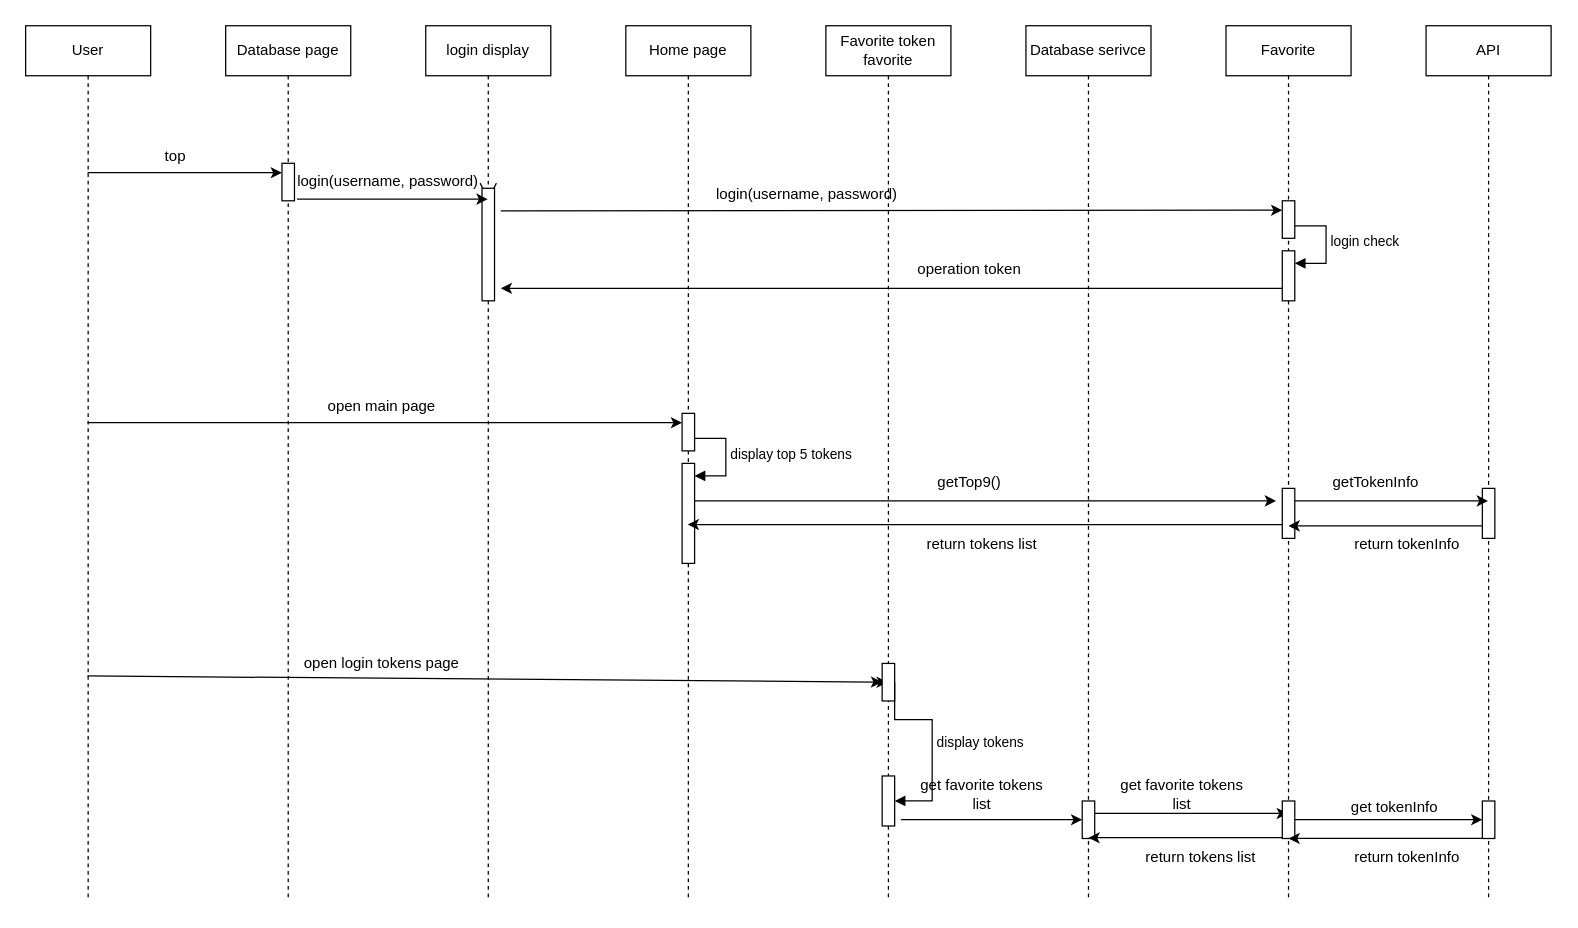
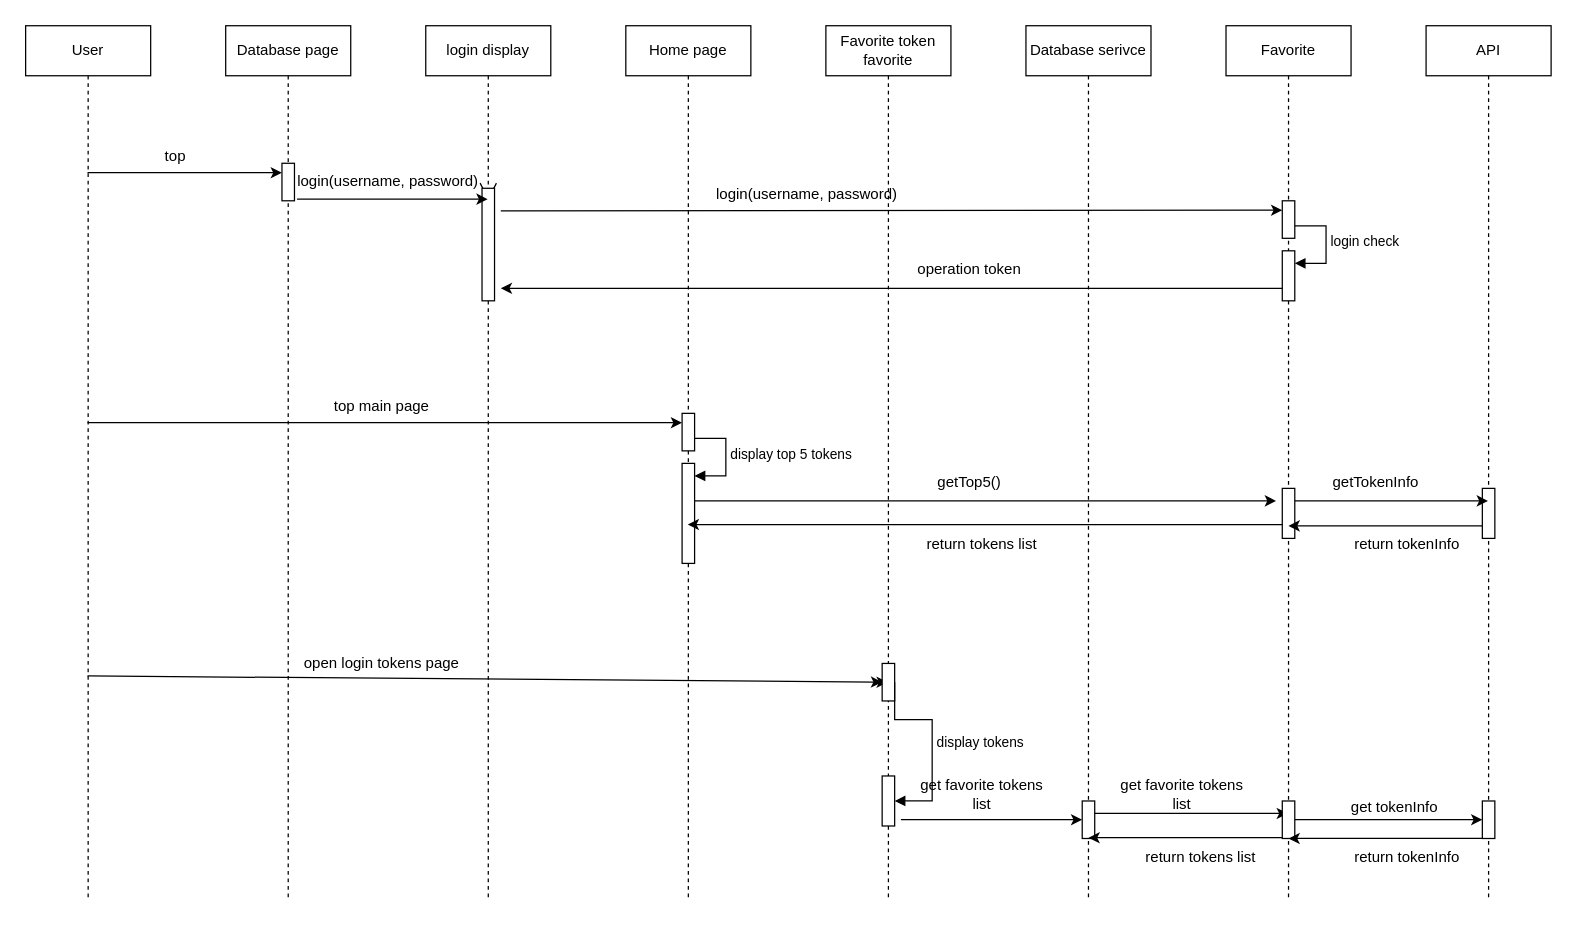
(382, 407) -> (382, 407)
(969, 482) -> (969, 482)
